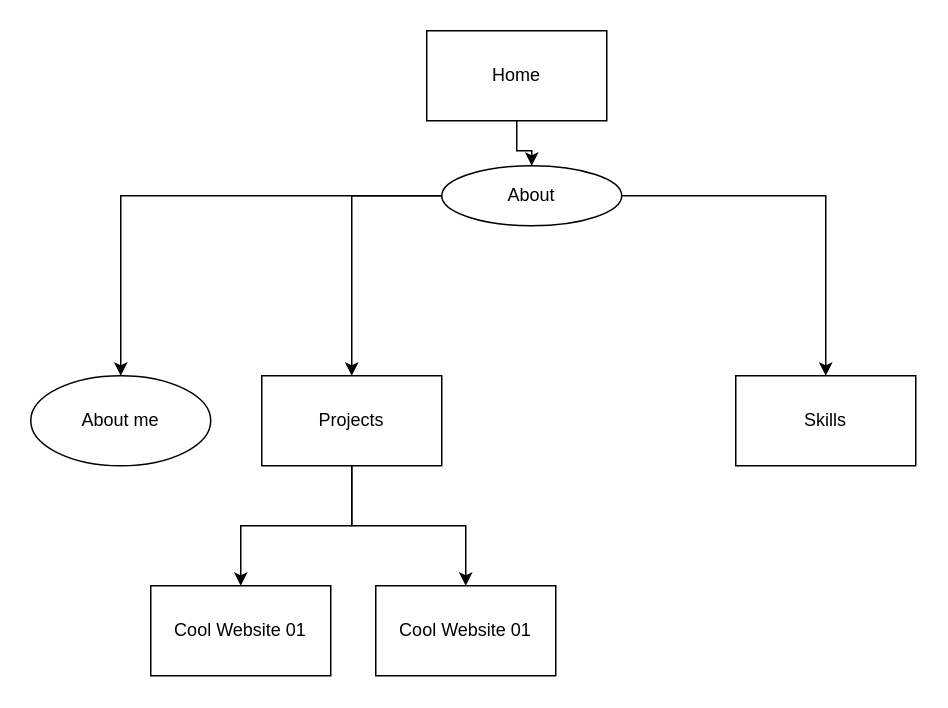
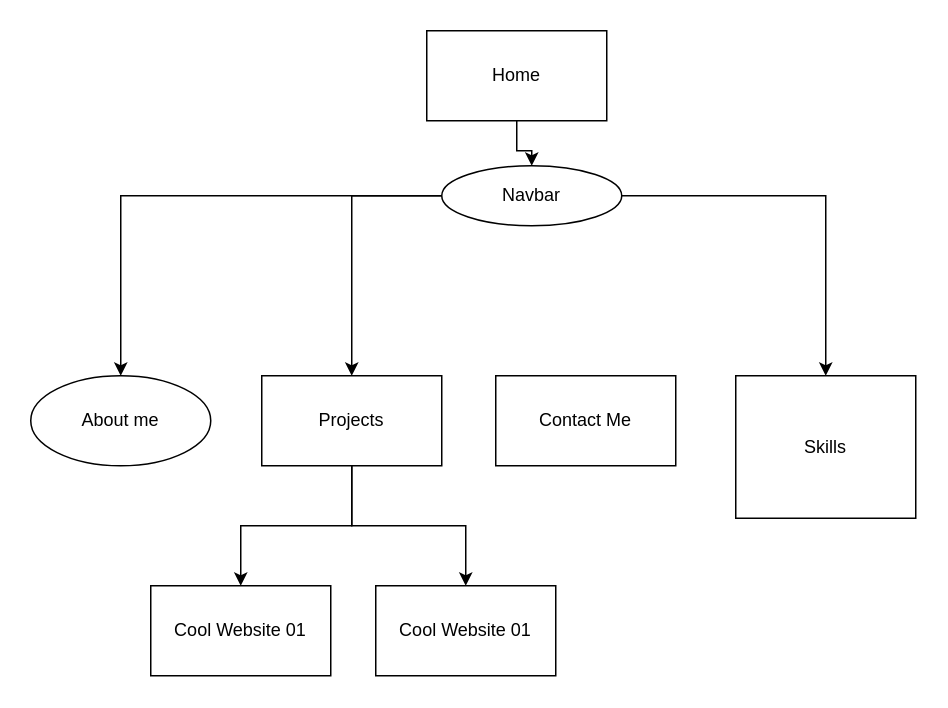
(532, 196) -> (532, 196)
none -> (586, 421)
(826, 421) -> (826, 447)
